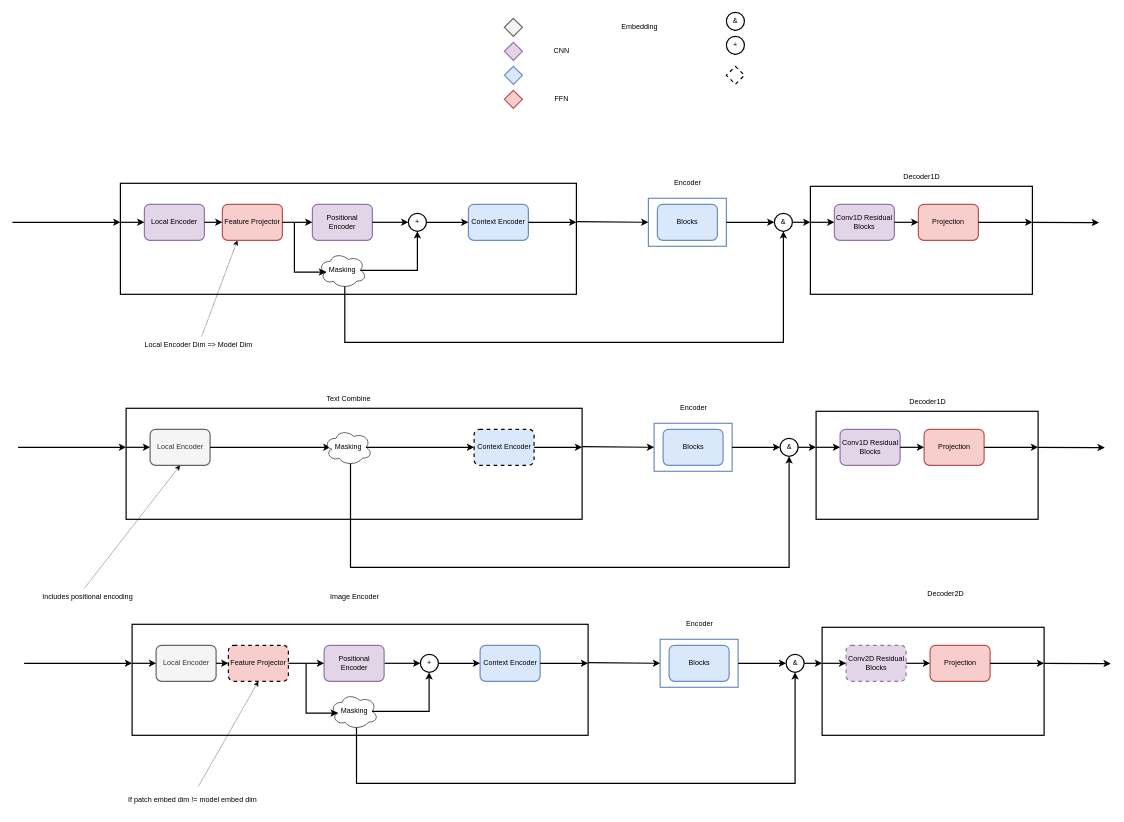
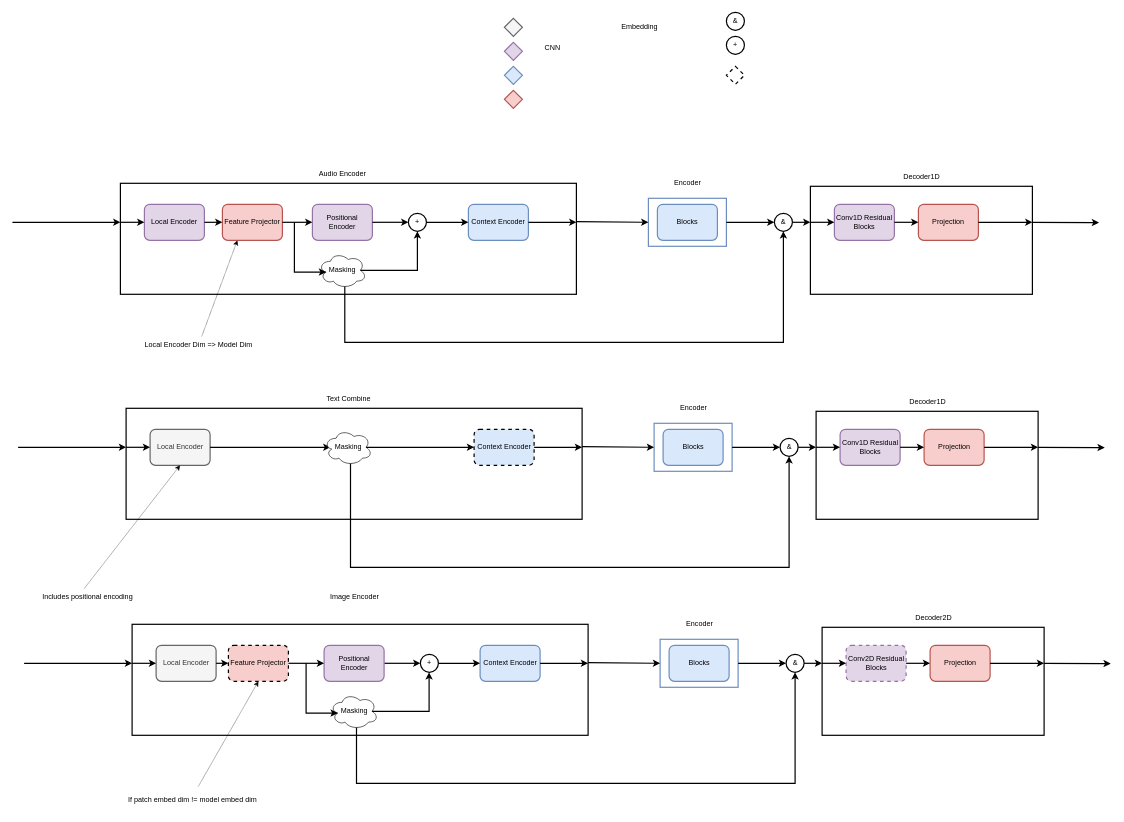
(561, 51) -> (552, 48)
(561, 99) -> none
none -> (342, 174)
(945, 594) -> (933, 618)
